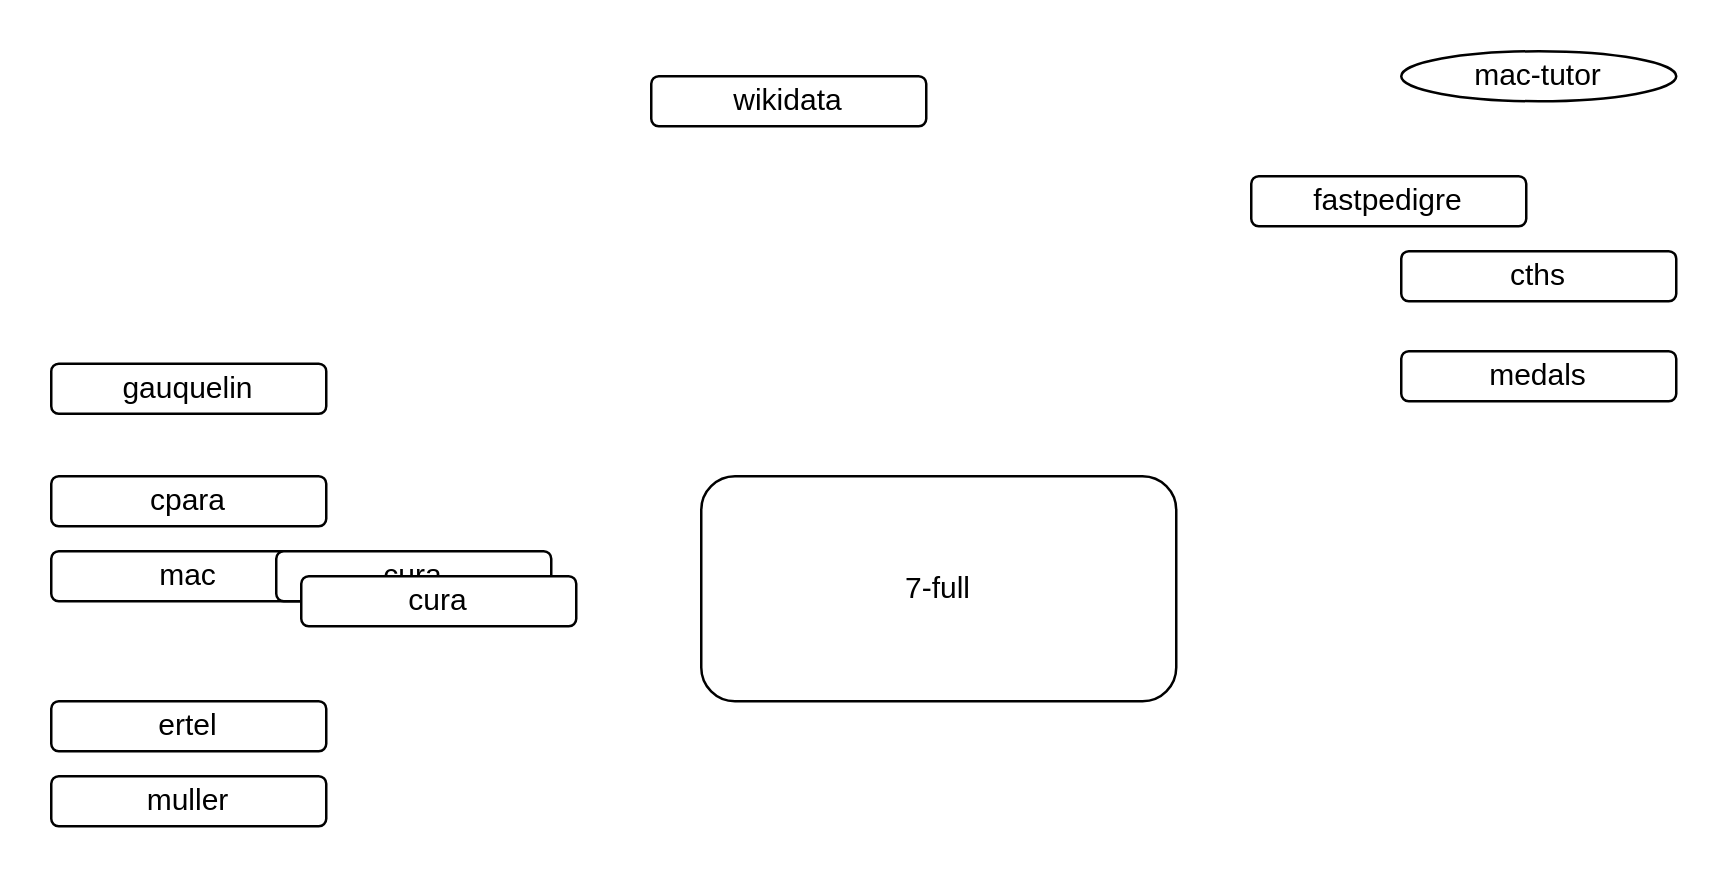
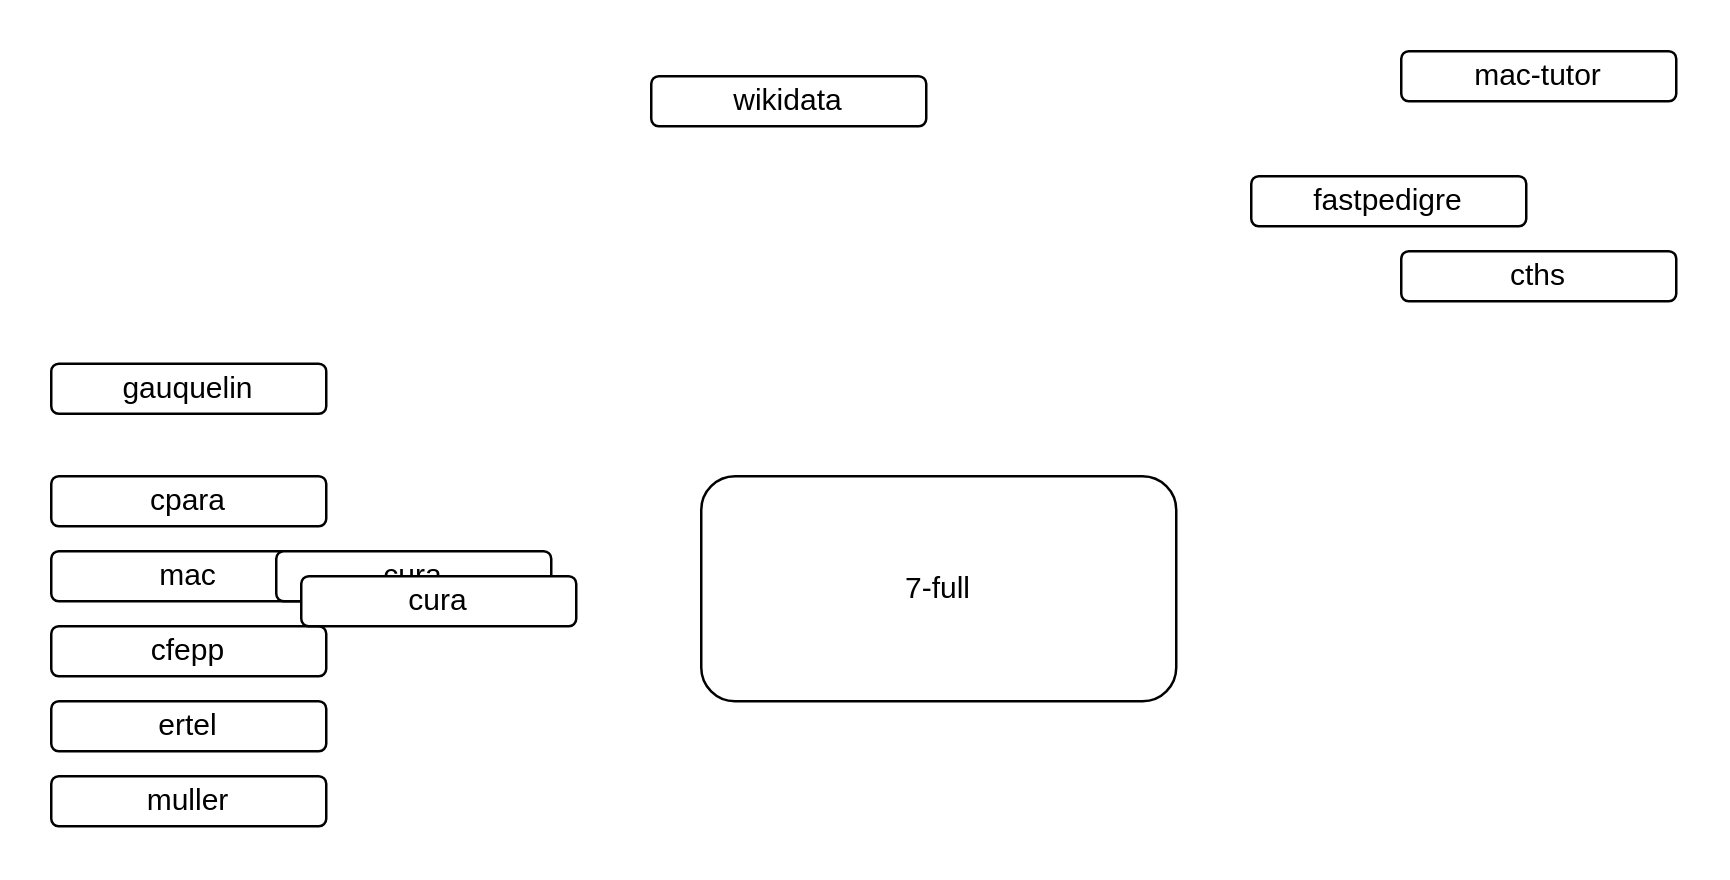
(1539, 76) -> (1539, 76)
(1539, 376) -> none
none -> (189, 651)
